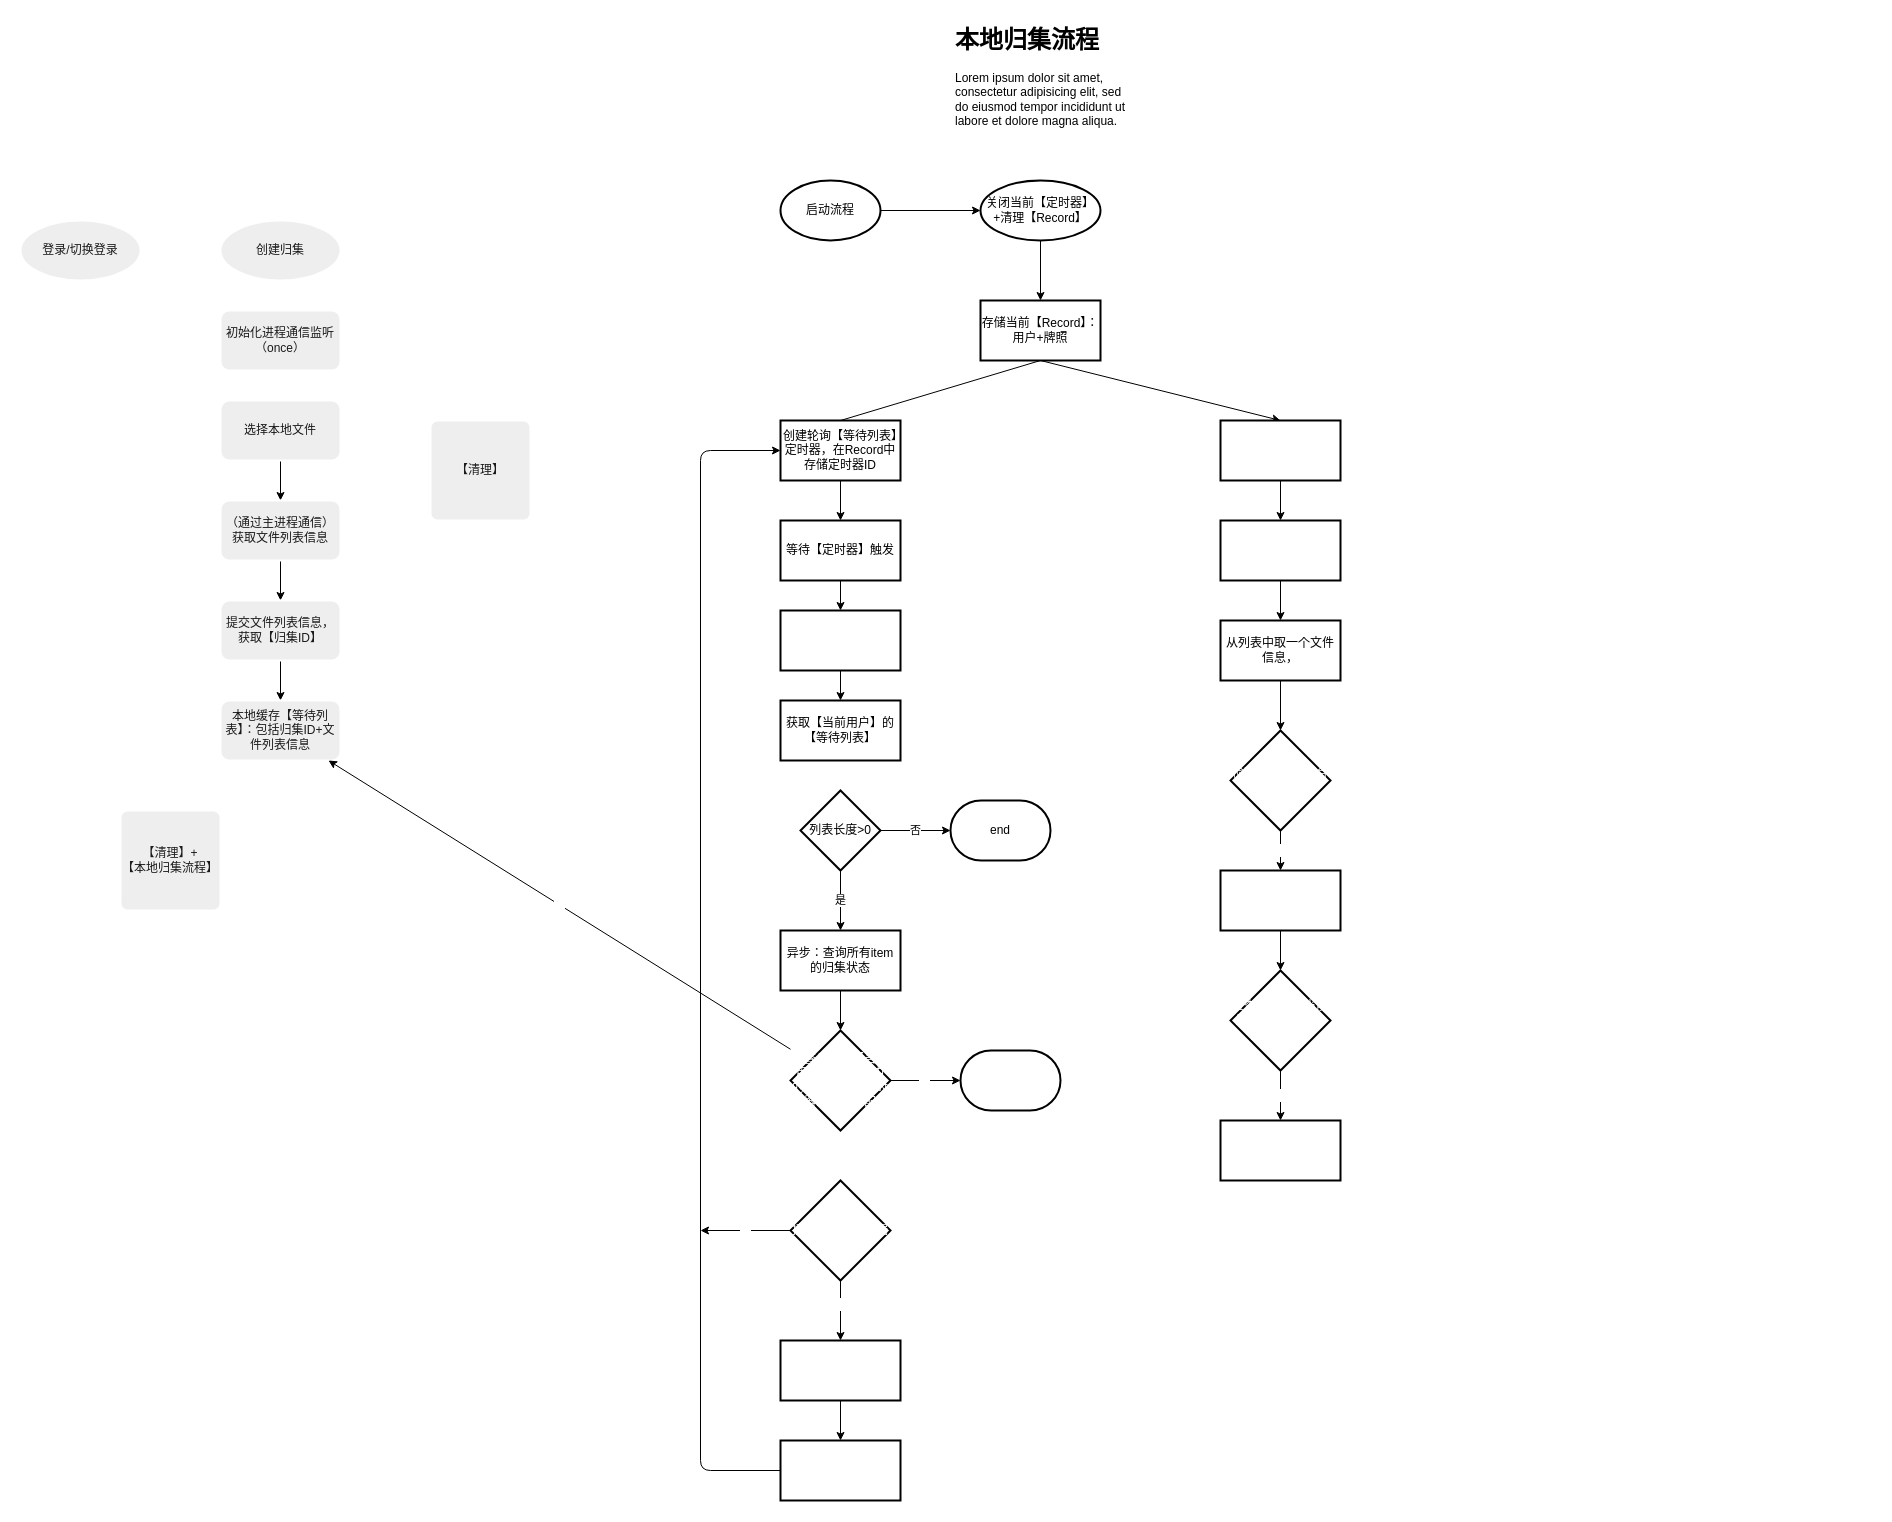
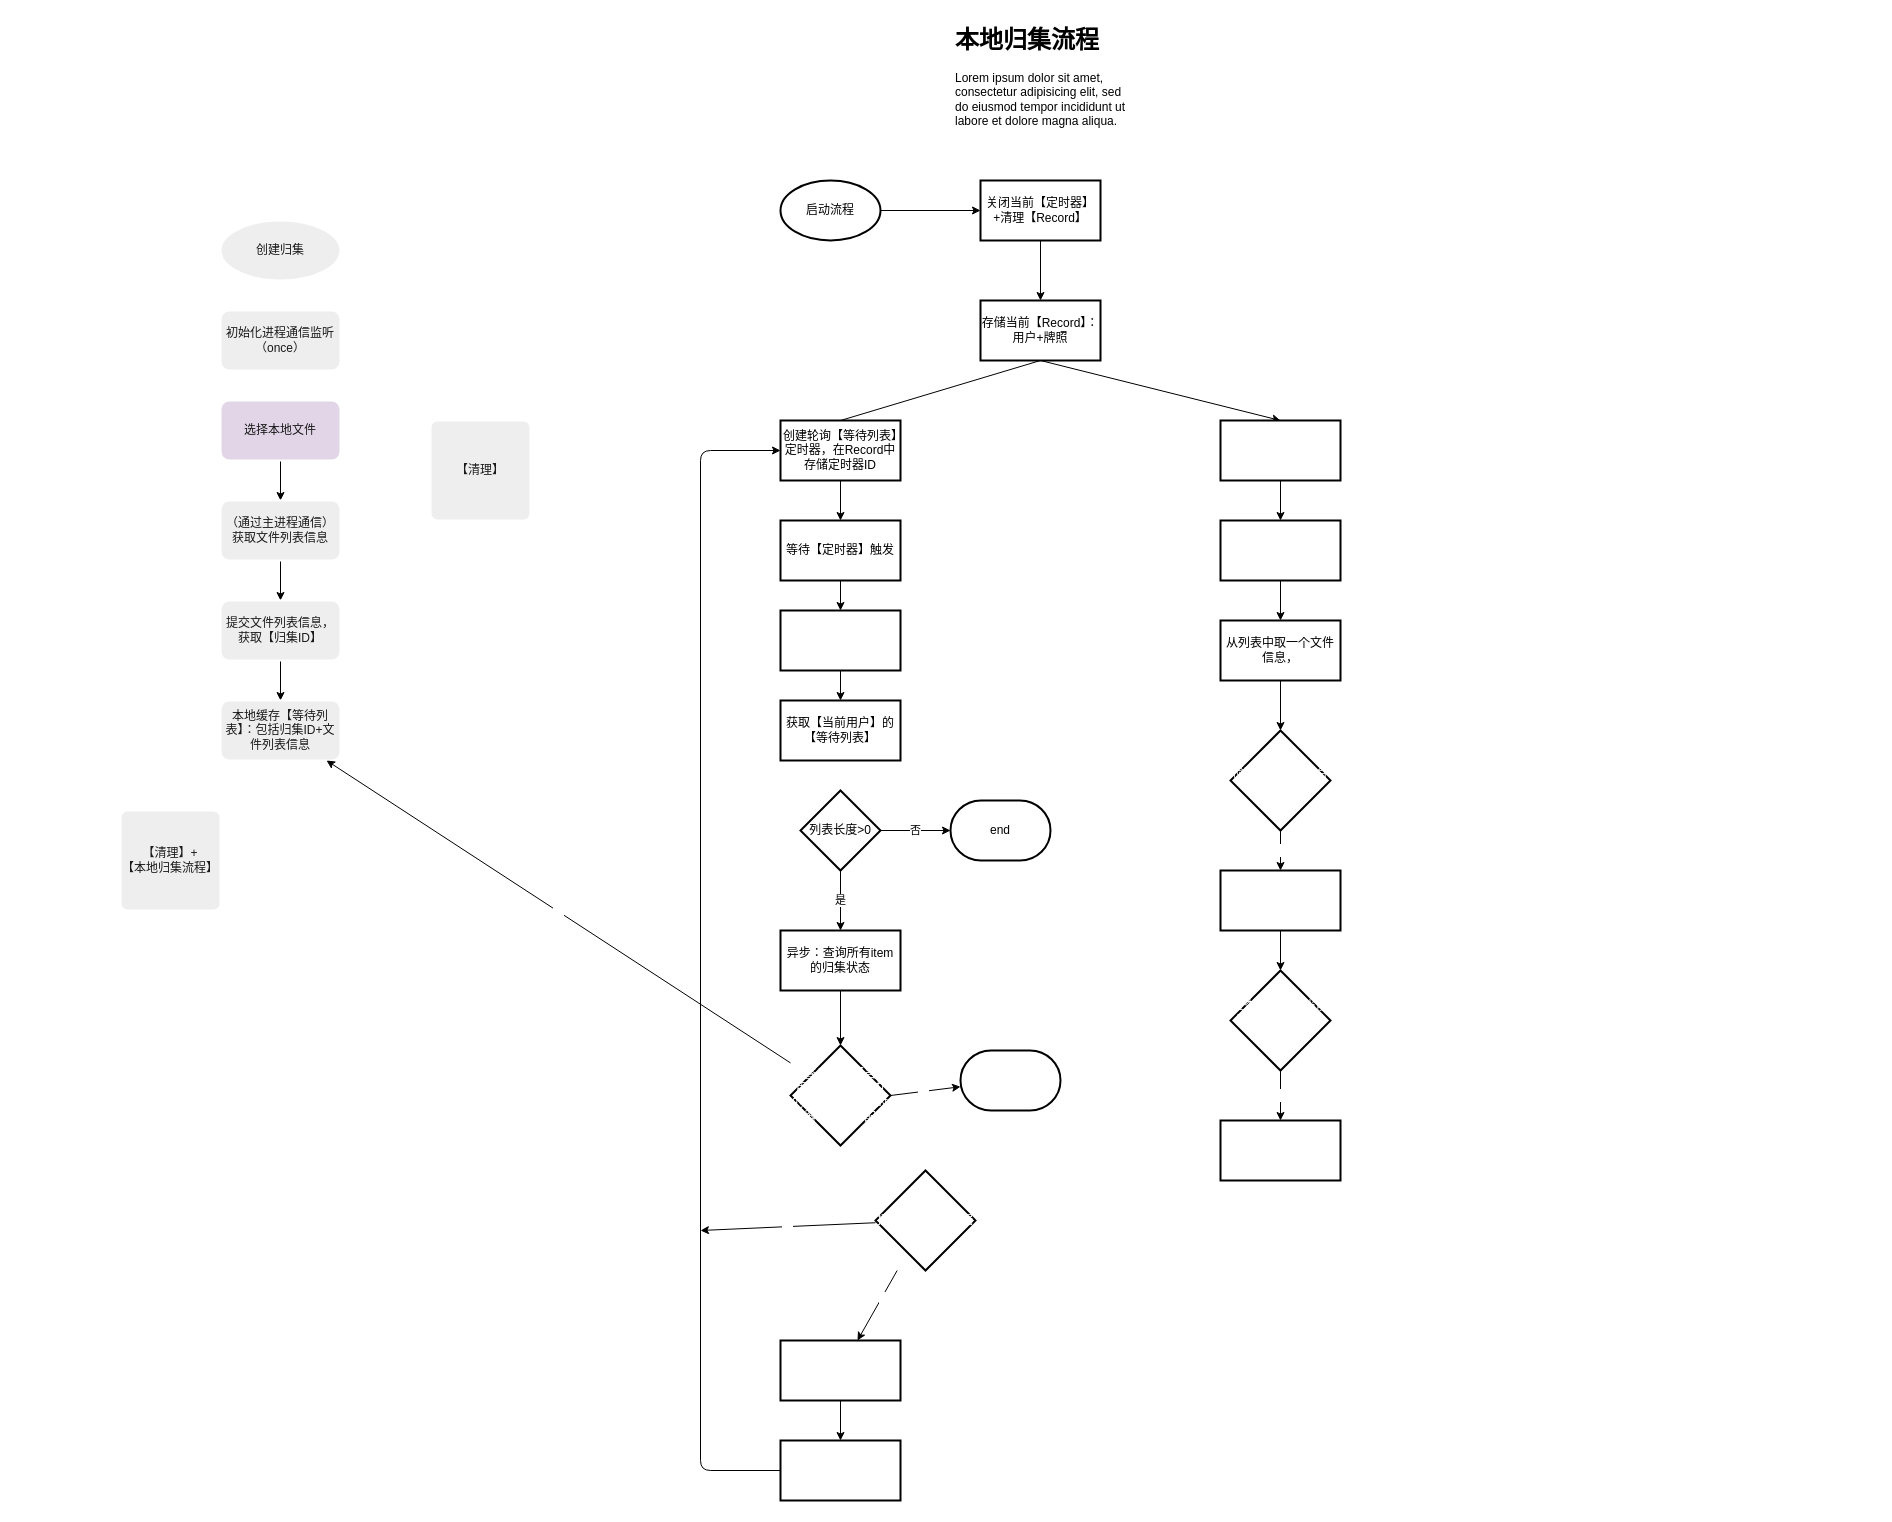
(1041, 211) -> (1041, 211)
(81, 251) -> none
(281, 431) -> (281, 431)
(841, 1081) -> (841, 1096)
(841, 1231) -> (926, 1221)
